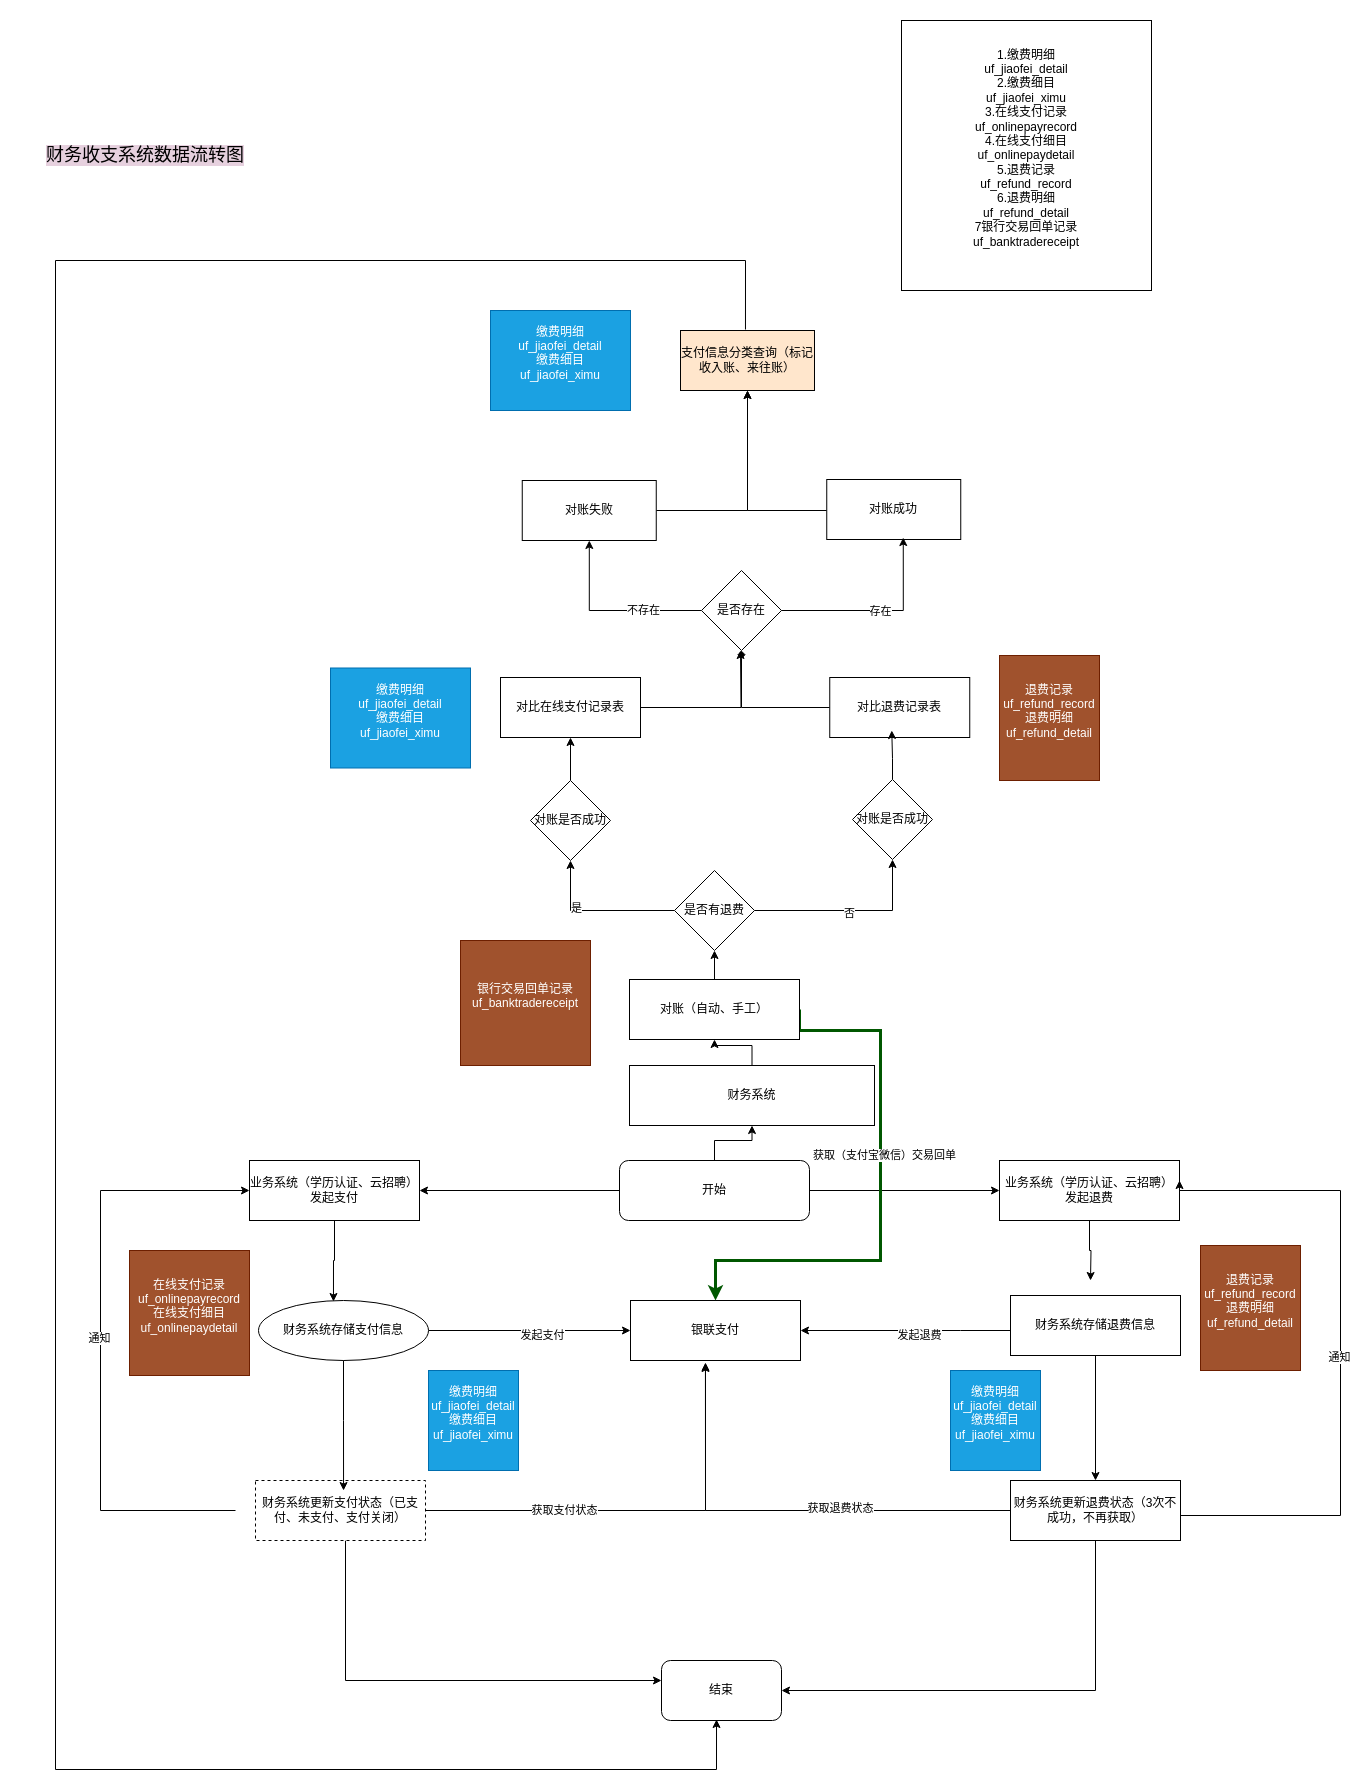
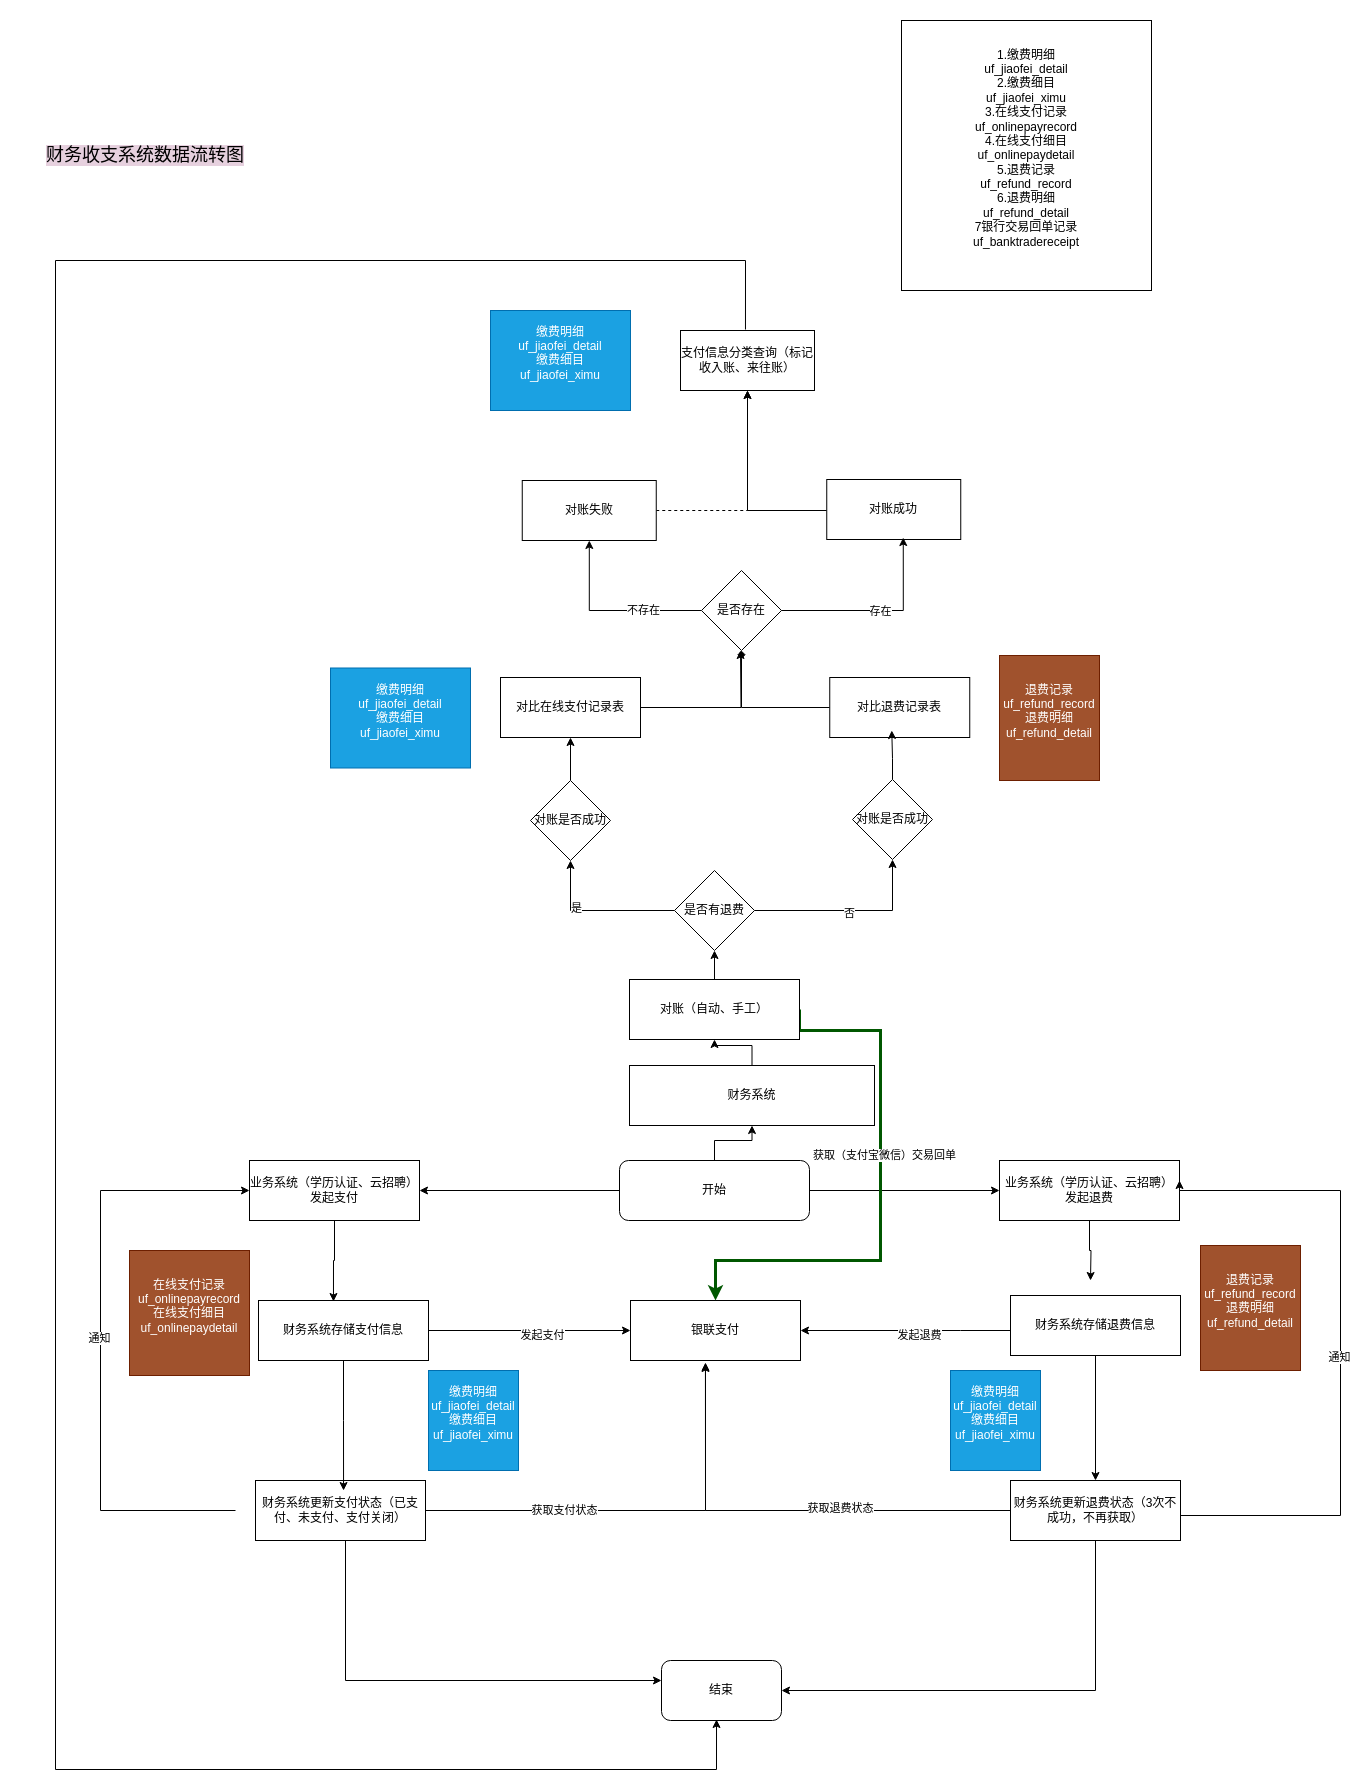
(748, 361) -> (748, 361)
(701, 511) -> (701, 511)
(526, 1003) -> none
(344, 1331) -> (344, 1331)
(341, 1511) -> (341, 1511)
